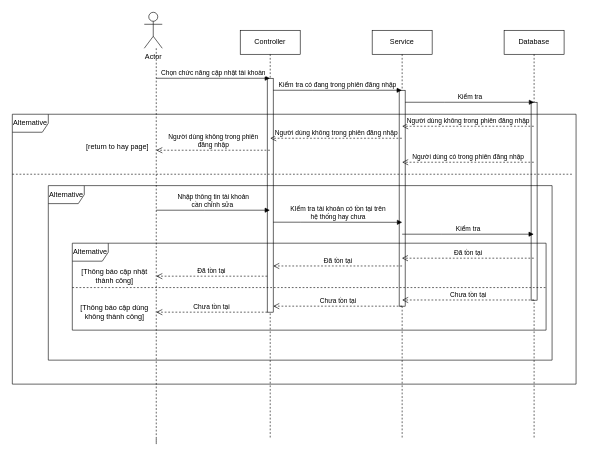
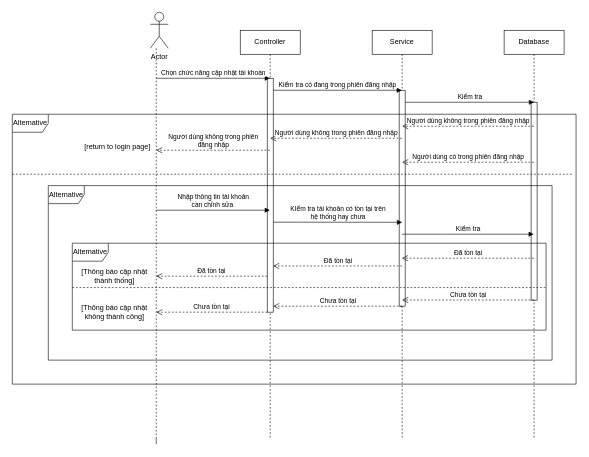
(153, 30) -> (159, 30)
(118, 147) -> (118, 147)
(115, 276) -> (115, 276)
(115, 312) -> (115, 312)
